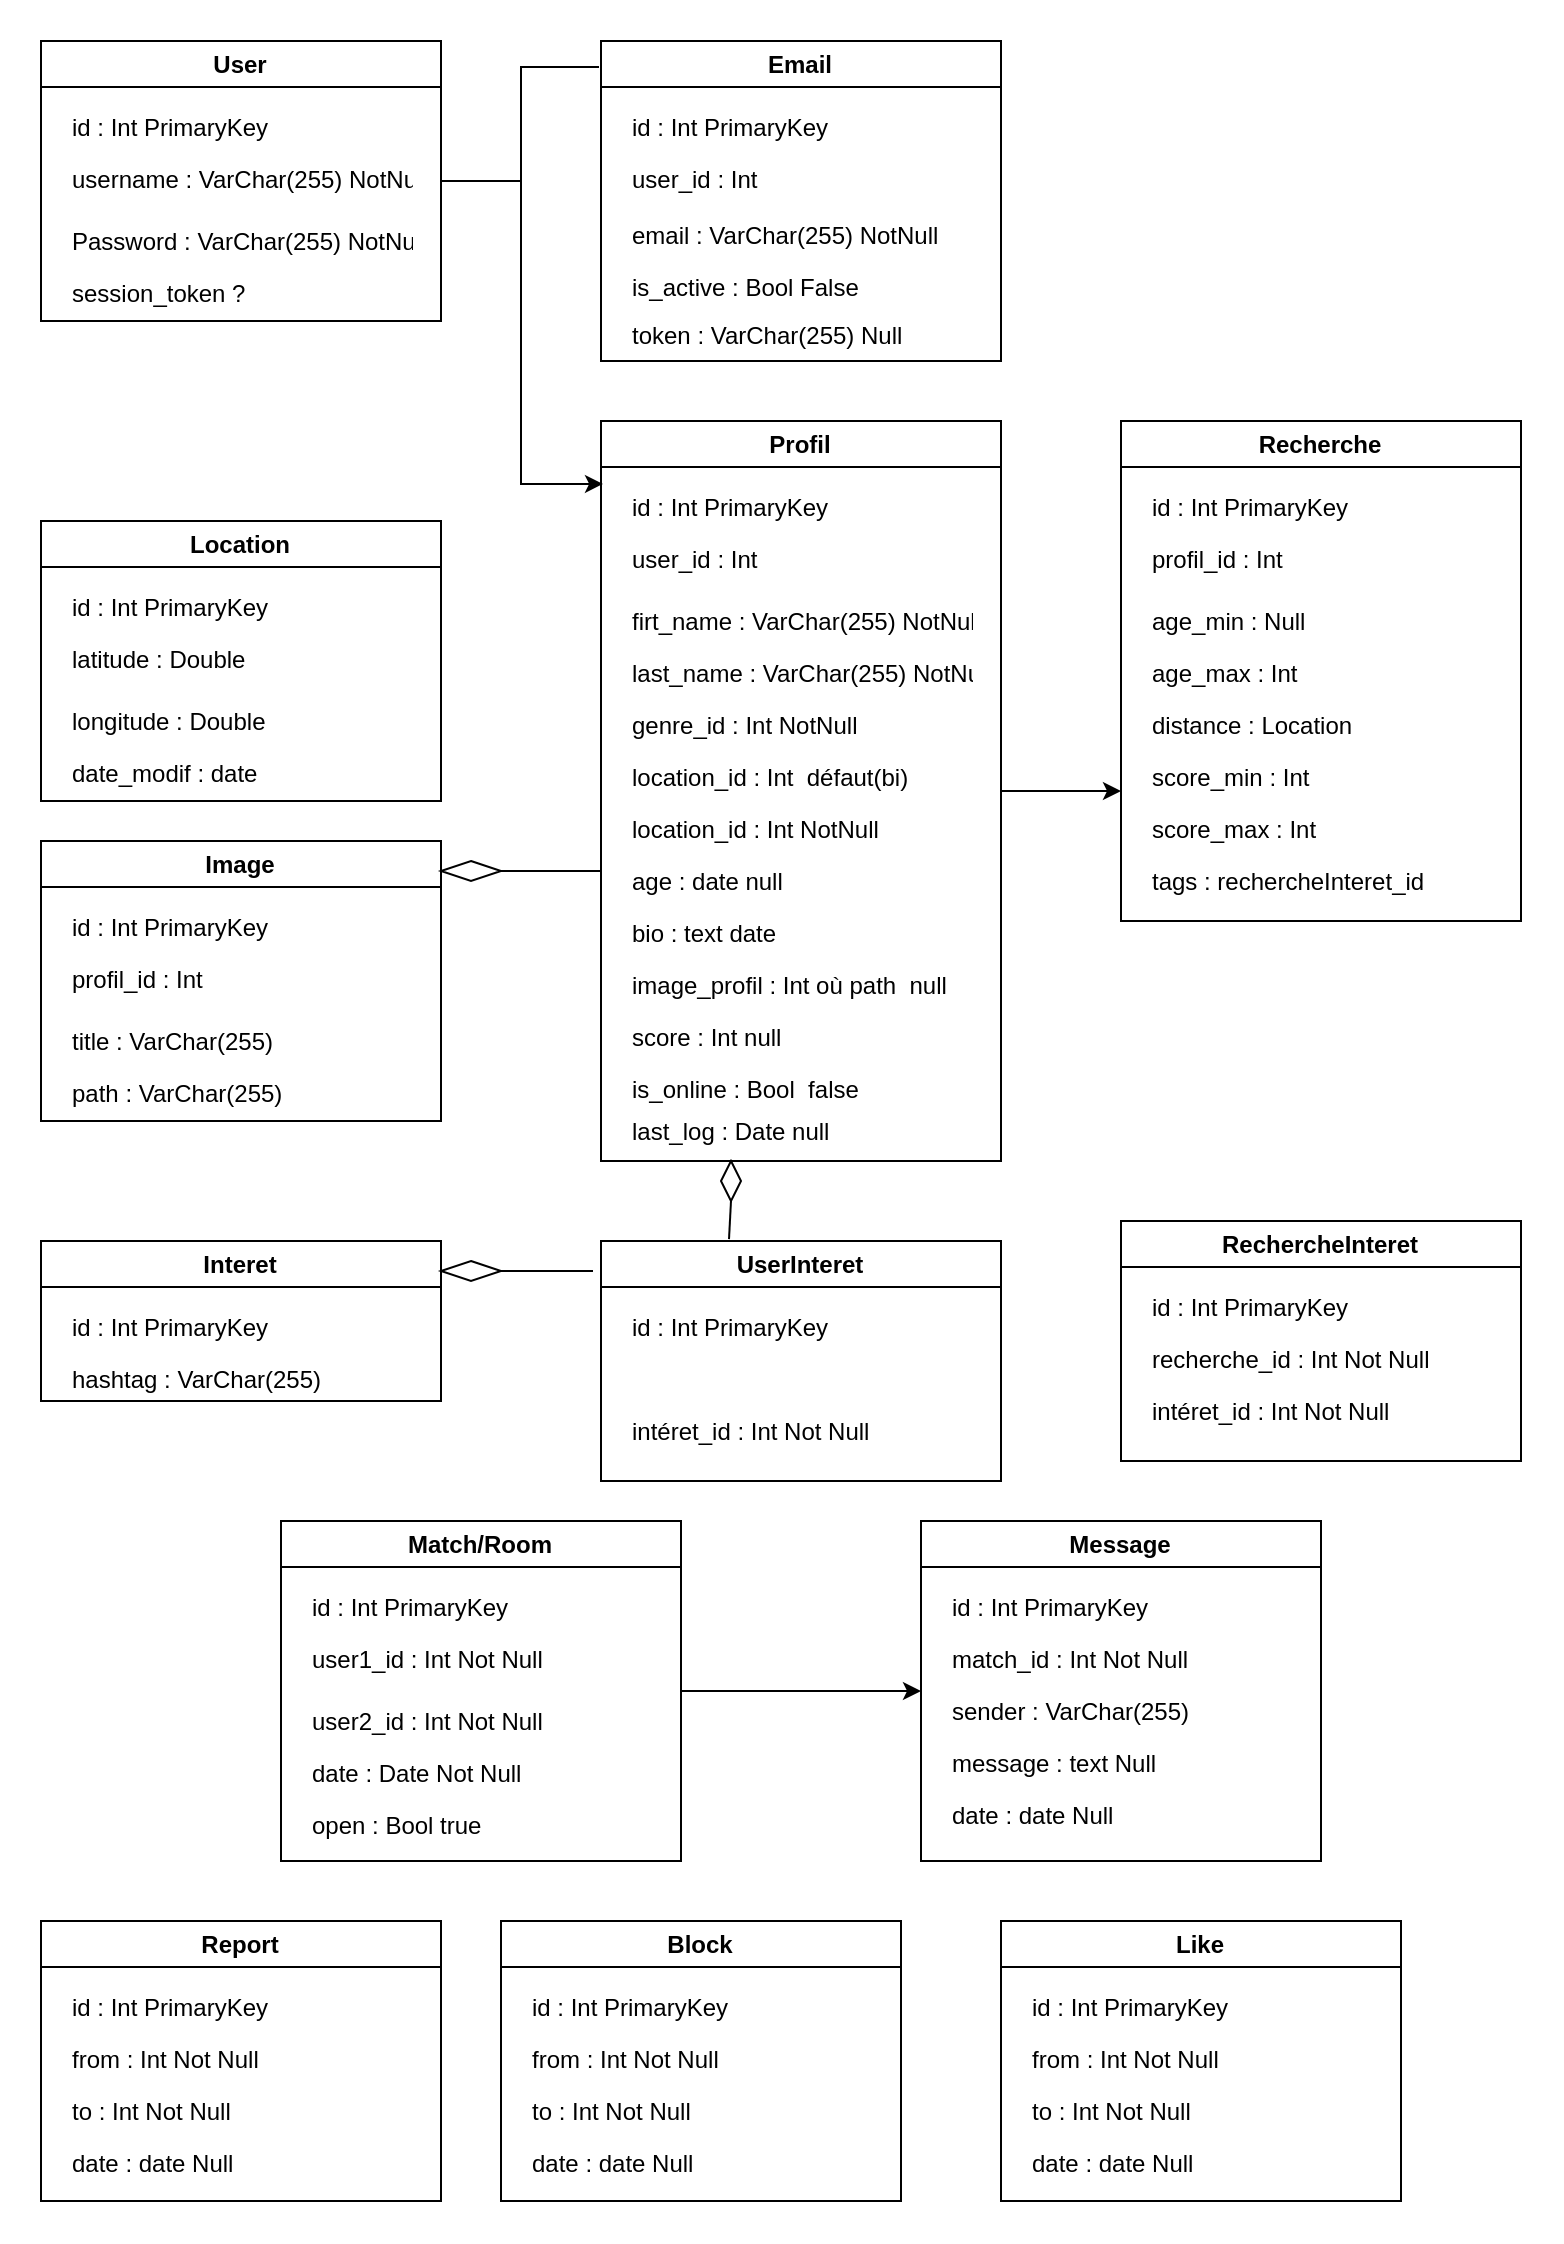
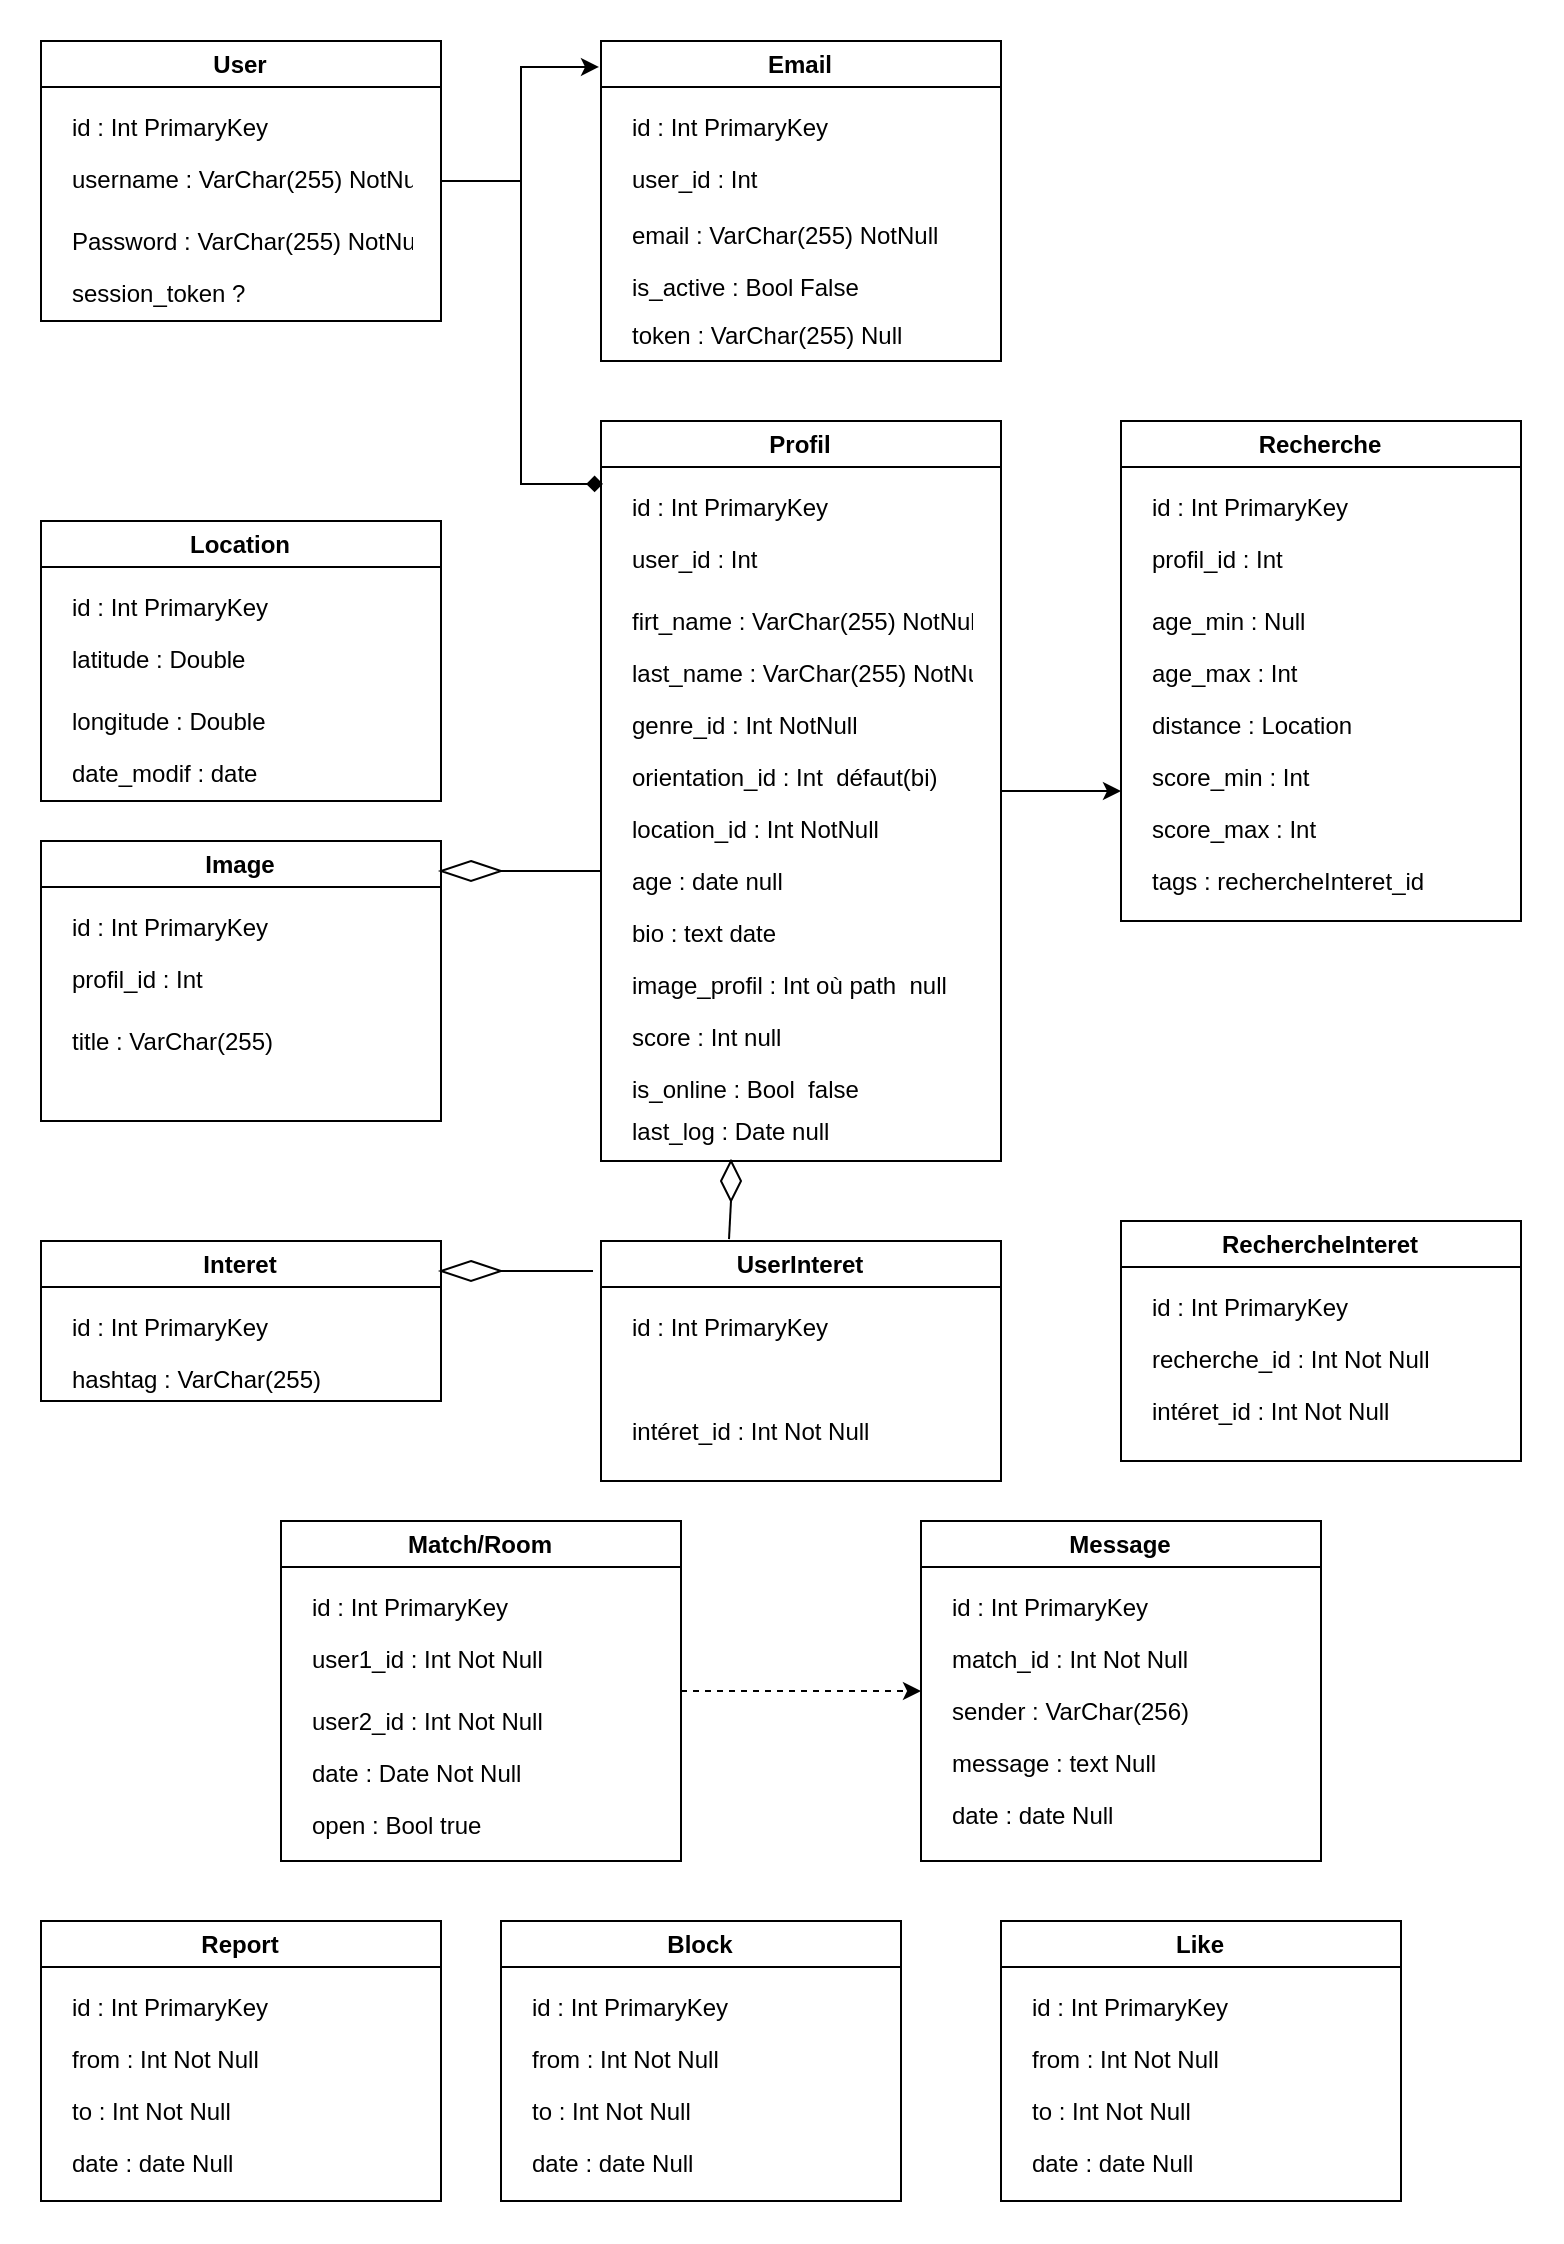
(590, 67) -> (584, 67)
(587, 484) -> (586, 484)
(802, 778) -> (822, 778)
(241, 1093) -> none
(796, 1691) -> (796, 1691)
(1084, 1712) -> (1084, 1712)
